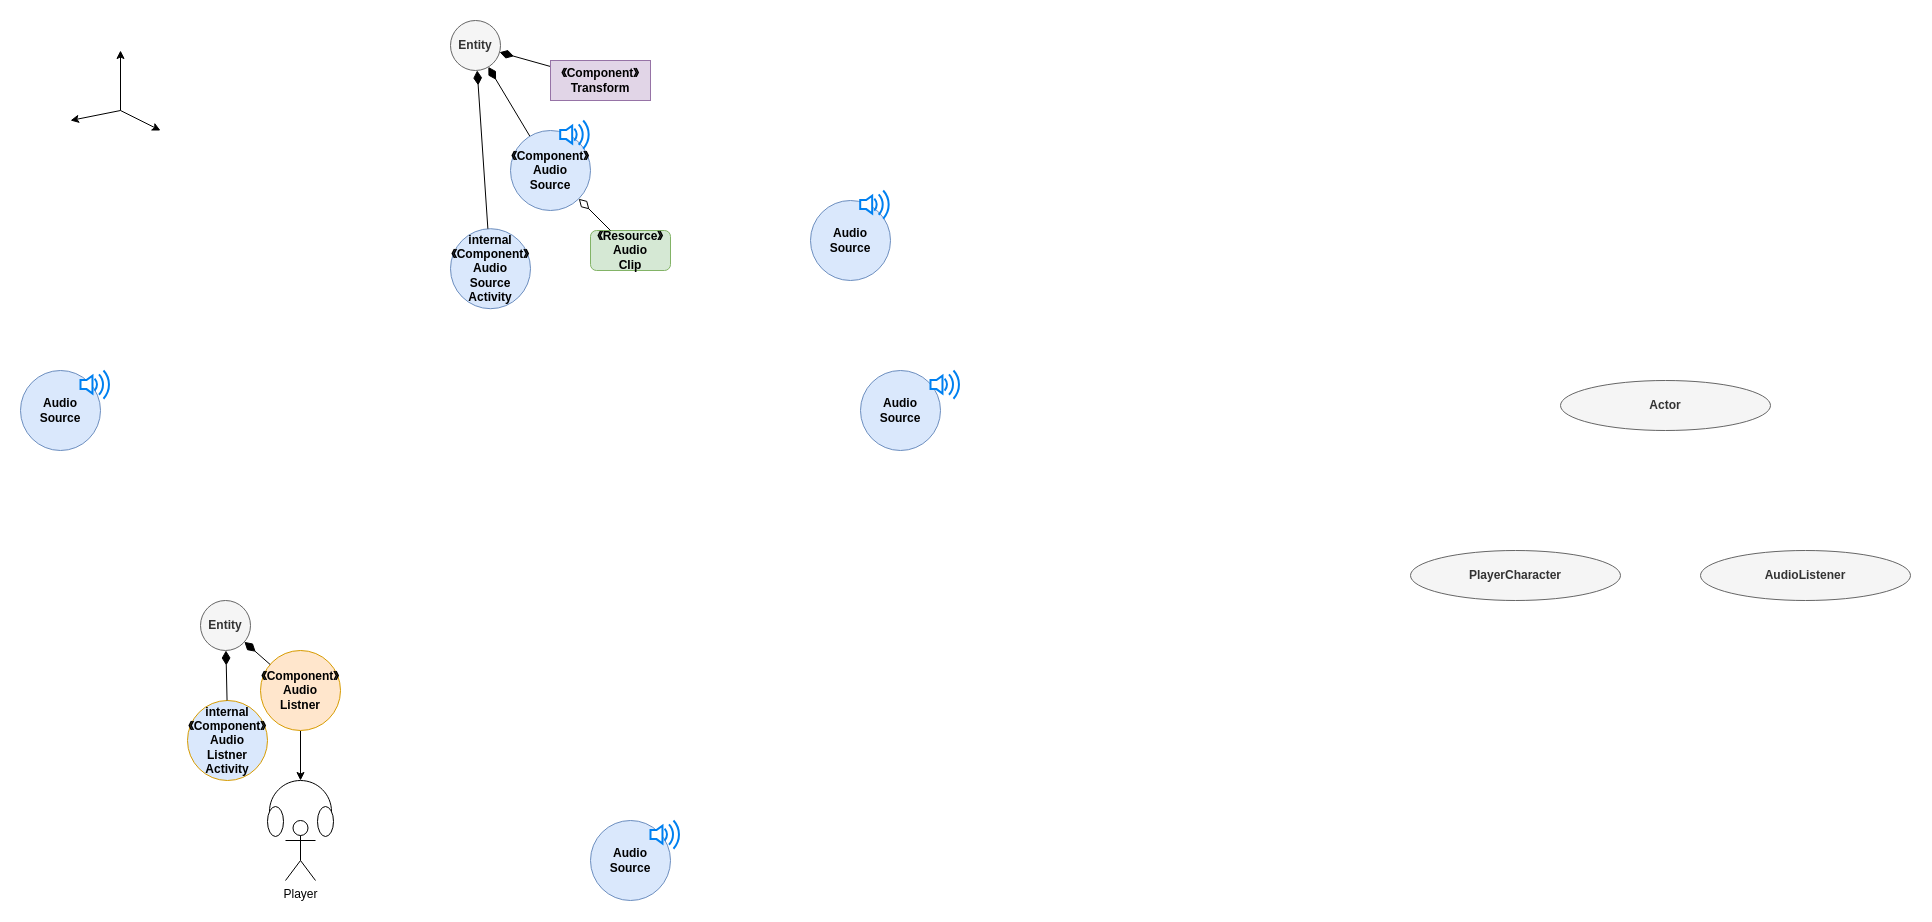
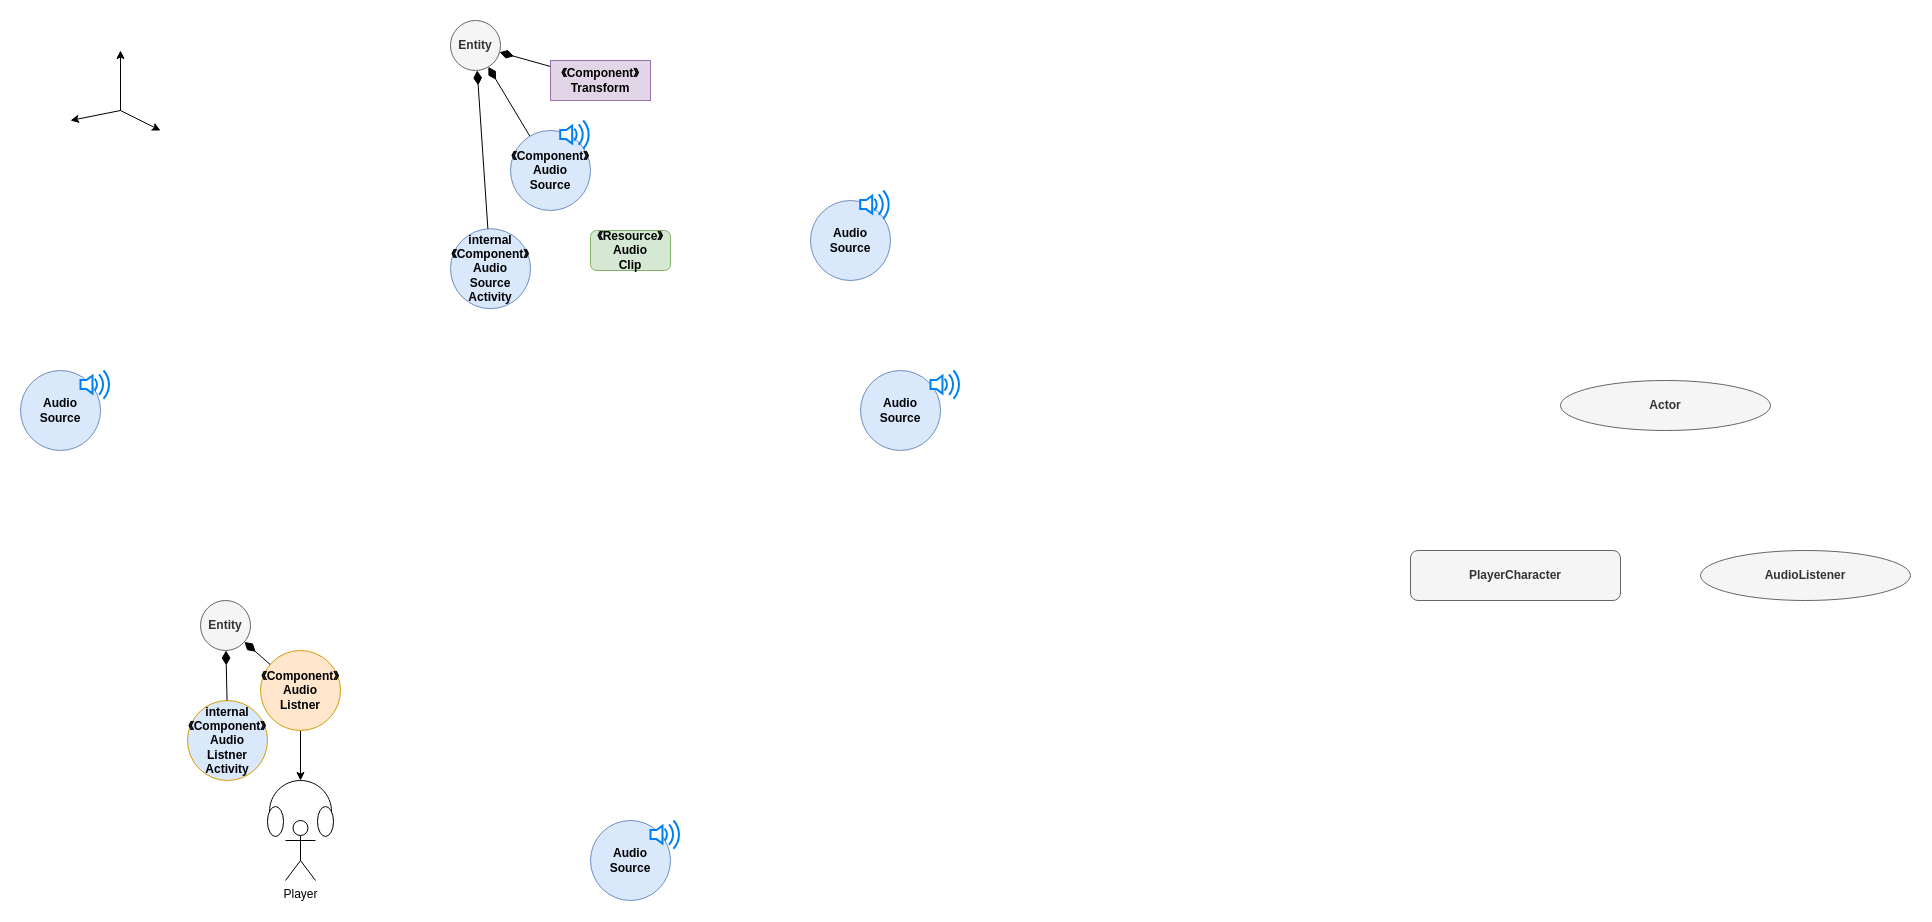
(600, 220) -> none
(1516, 576) -> (1516, 576)
